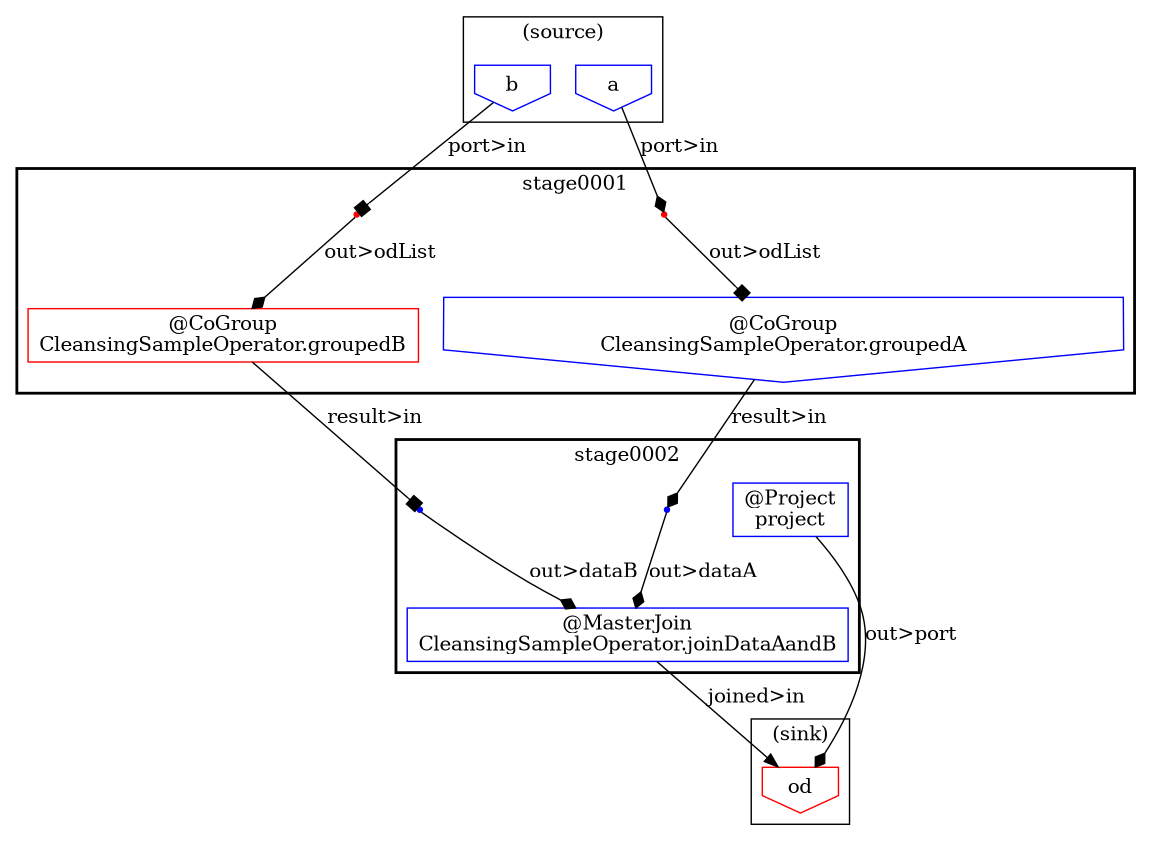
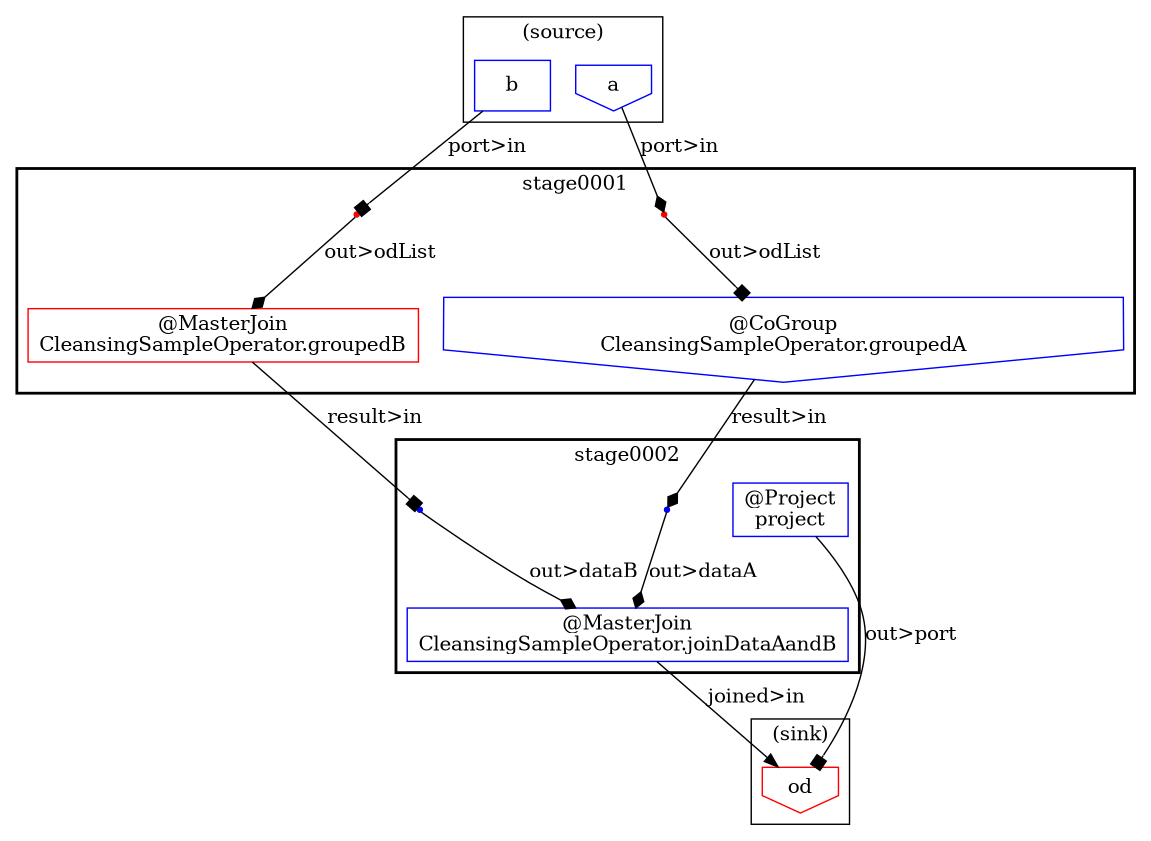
(513, 86) -> (513, 86)
(223, 335) -> (223, 335)
(859, 683) -> (858, 685)
